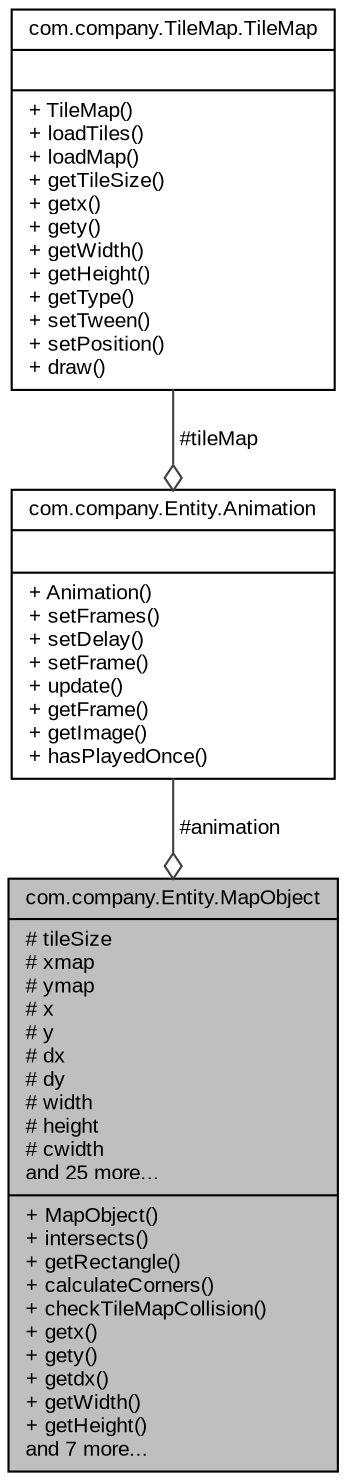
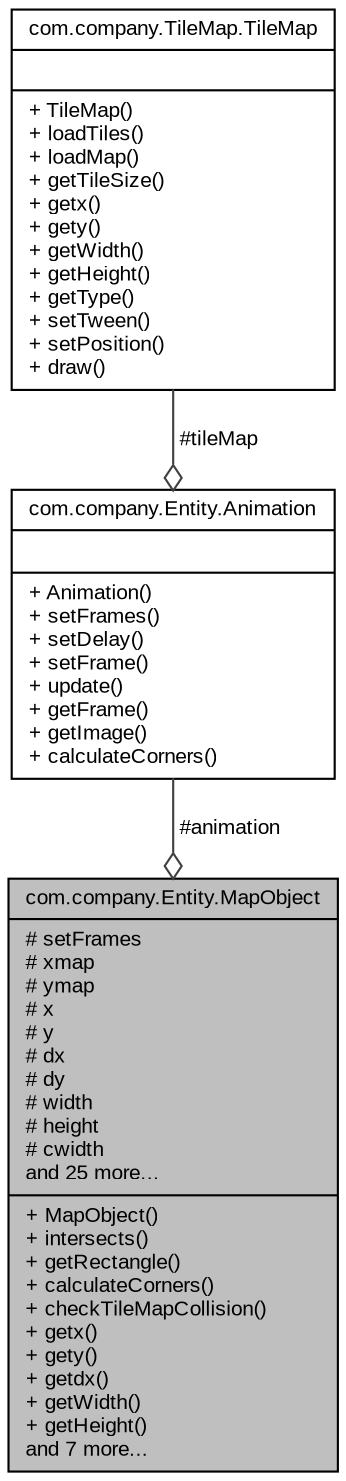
(119, 756) -> (123, 756)
(69, 939) -> (84, 939)
